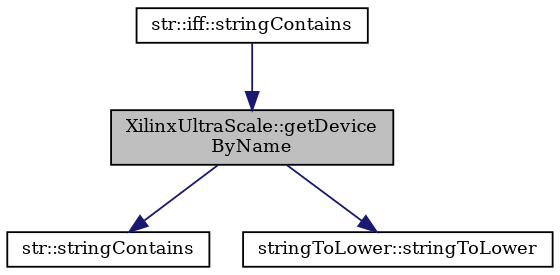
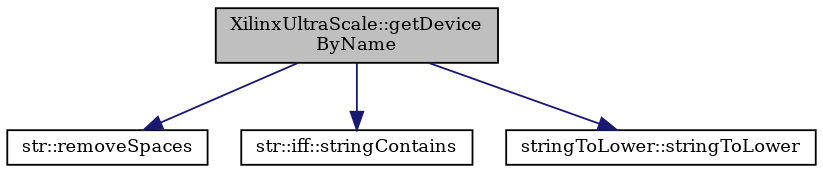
(252, 67) -> (357, 87)
(108, 249) -> (107, 147)
